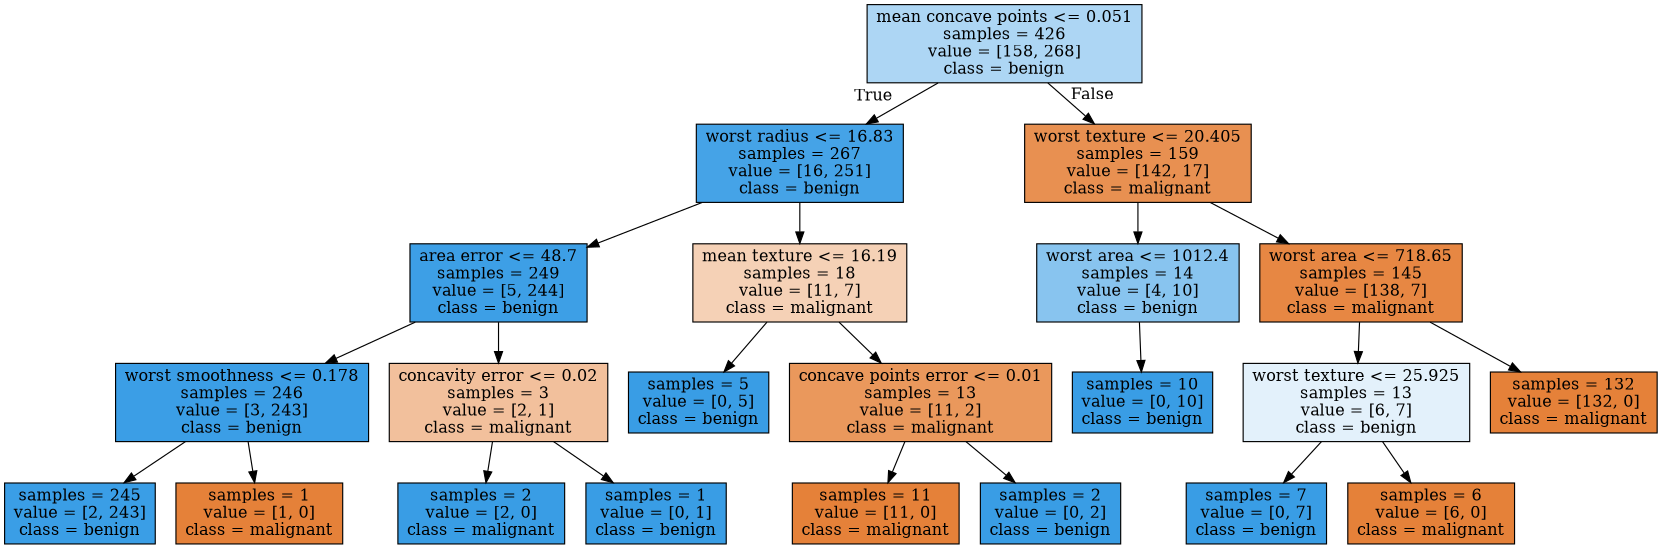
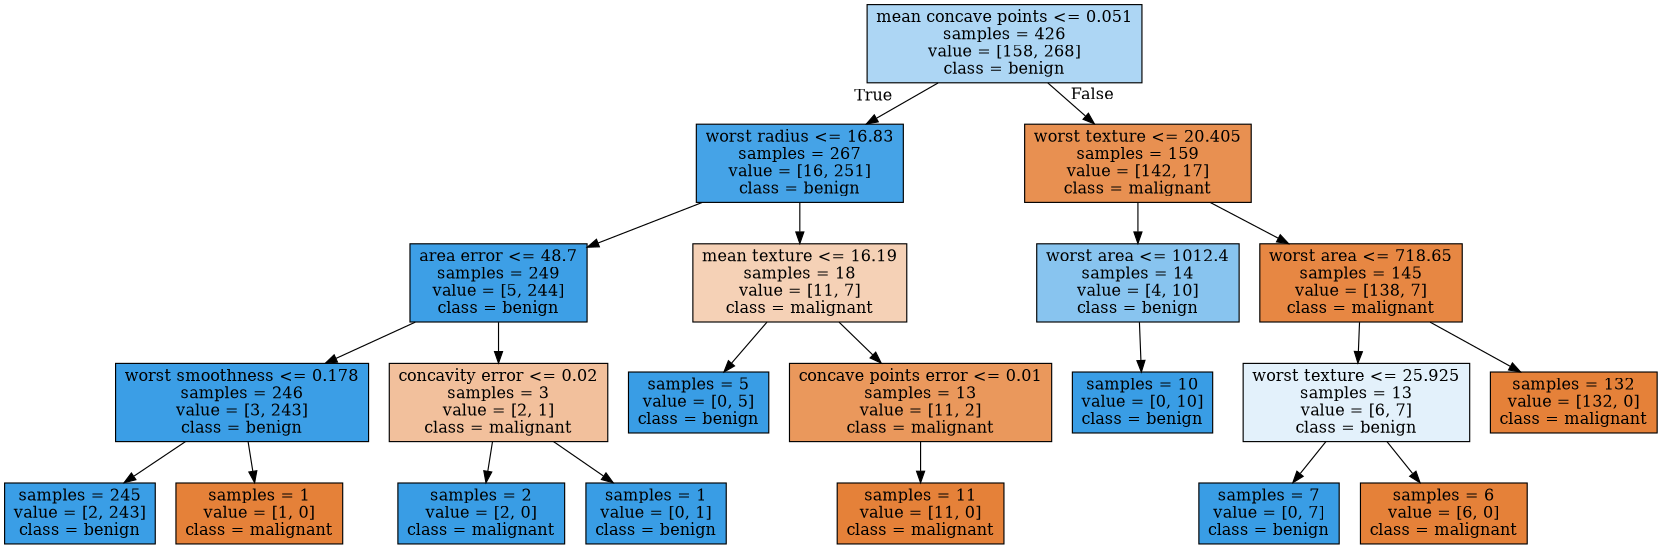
(1051, 513) -> none
